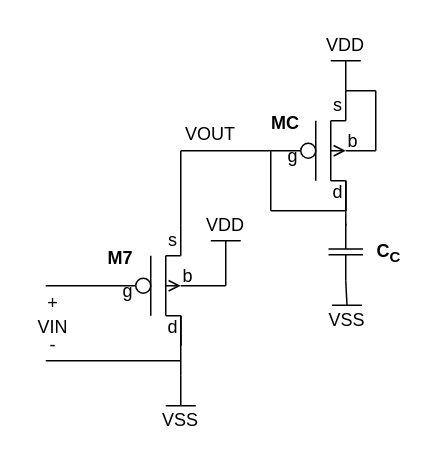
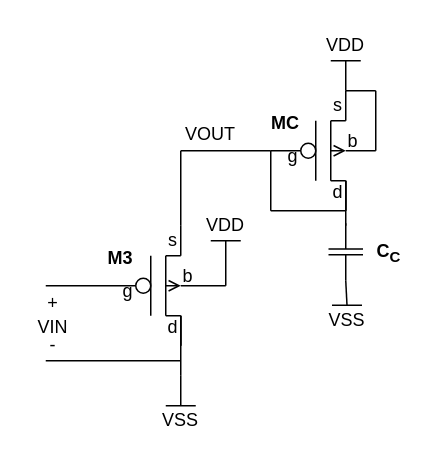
(121, 259) -> (121, 259)
